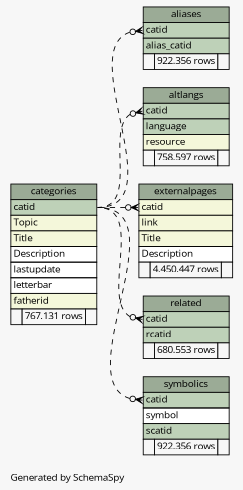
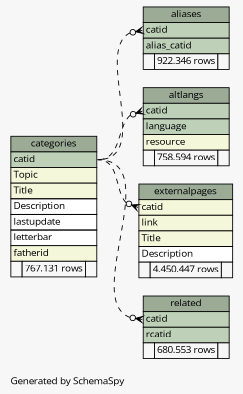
(186, 61) -> (186, 61)
(186, 158) -> (186, 158)
(186, 416) -> none
